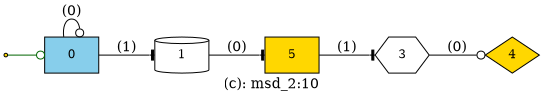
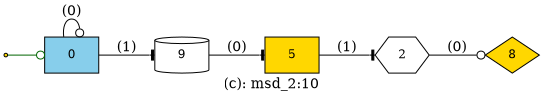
(182, 55) -> (182, 55)
(402, 55) -> (402, 55)
(512, 55) -> (512, 55)
